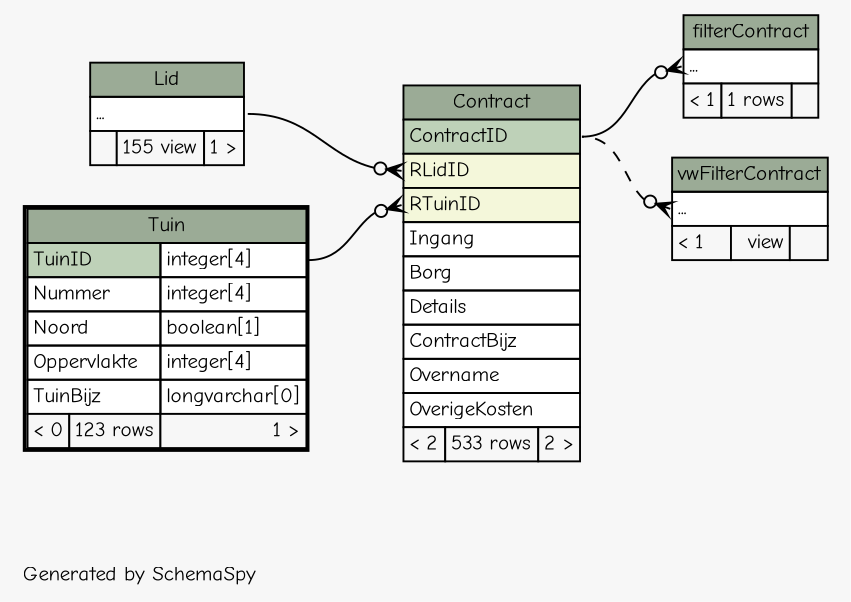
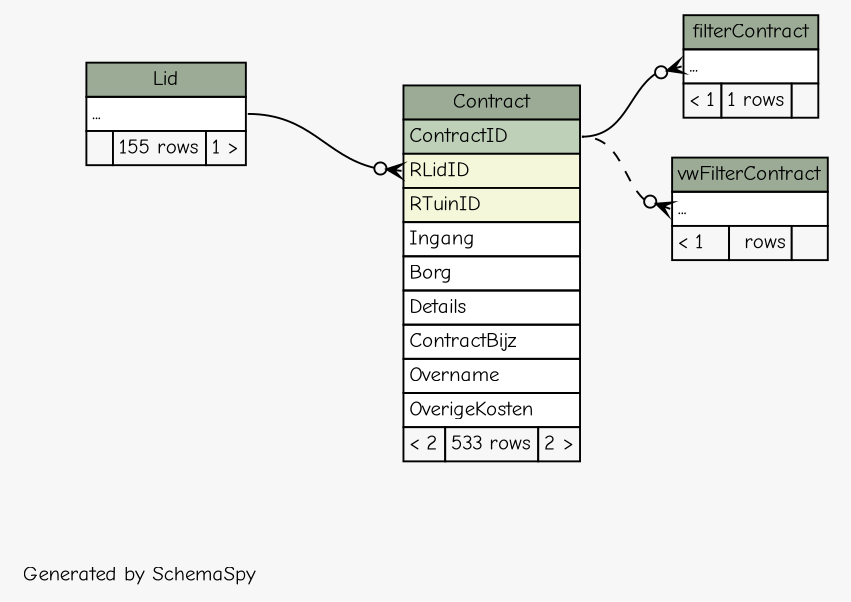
(160, 147) -> (159, 147)
(766, 242) -> (765, 242)
(166, 328) -> none
